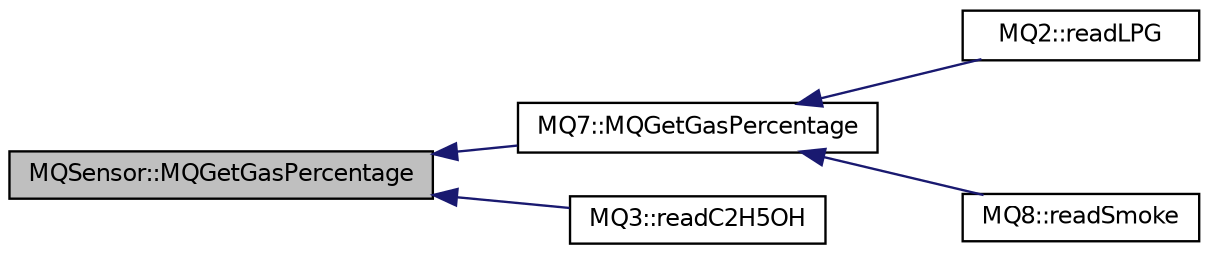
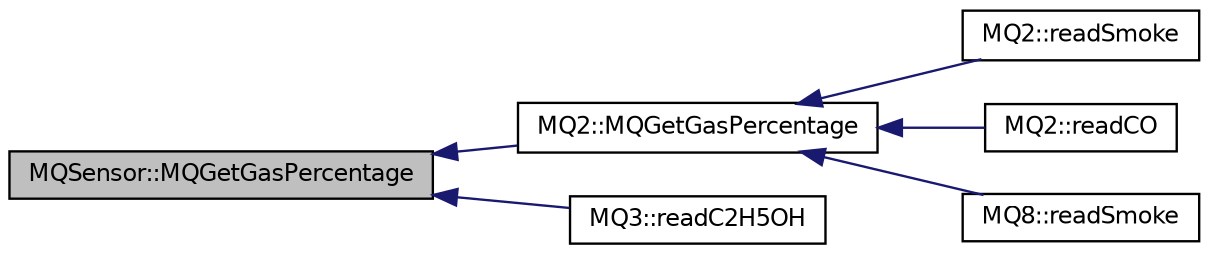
(1081, 35) -> (1081, 35)
(698, 128) -> (698, 128)
none -> (1081, 128)
